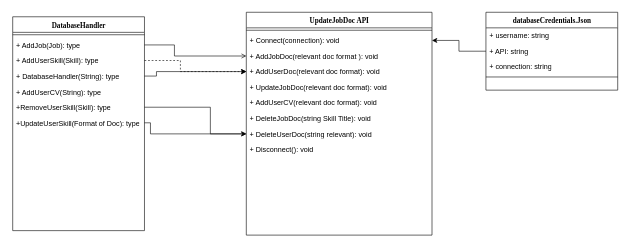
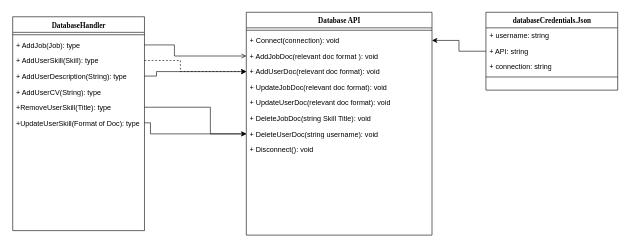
(340, 21) -> (340, 21)
(74, 77) -> (79, 77)
(320, 104) -> (328, 104)
(67, 108) -> (68, 108)
(319, 135) -> (320, 135)
